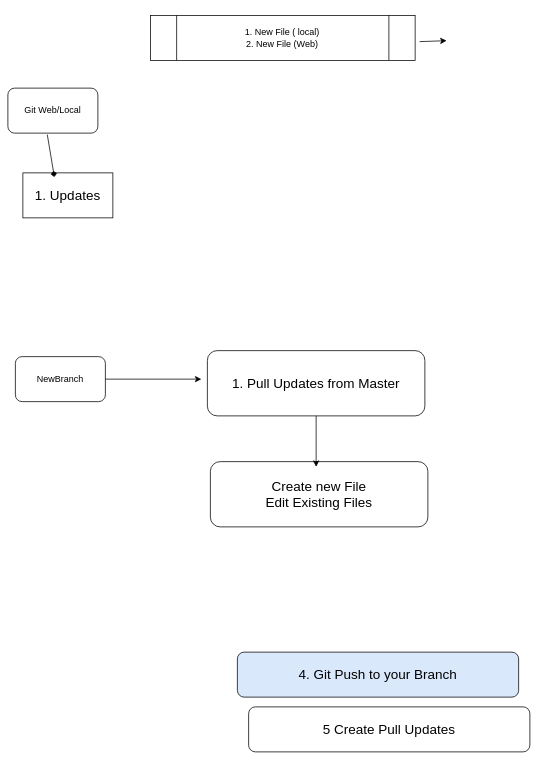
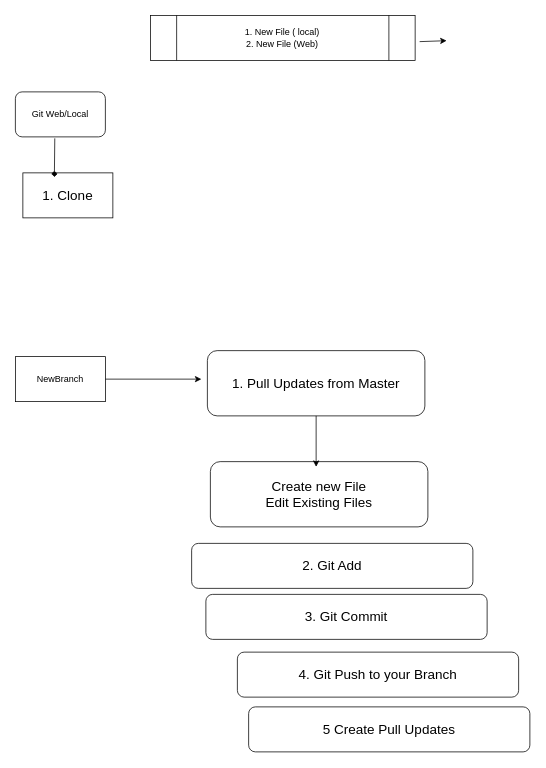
(53, 111) -> (60, 114)
(68, 195) -> (68, 195)
(60, 379) -> (60, 379)
none -> (332, 566)
none -> (347, 617)
(378, 675) -> (378, 675)
